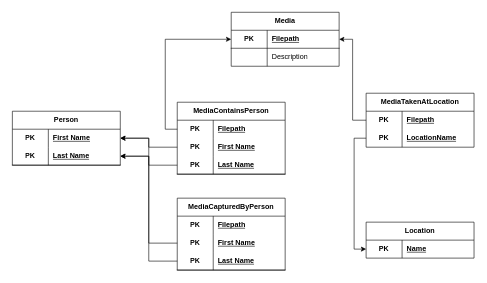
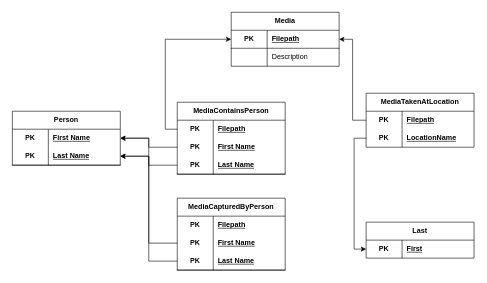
(420, 231) -> (420, 231)
(415, 249) -> (416, 249)
